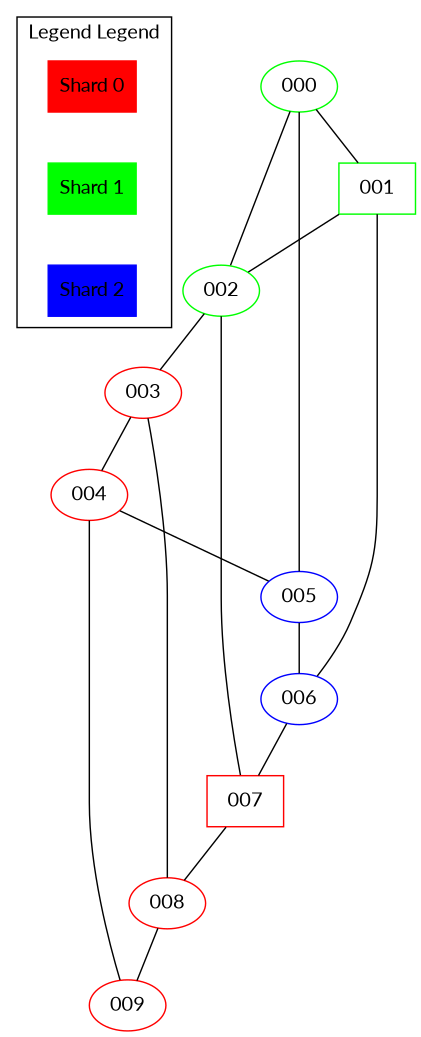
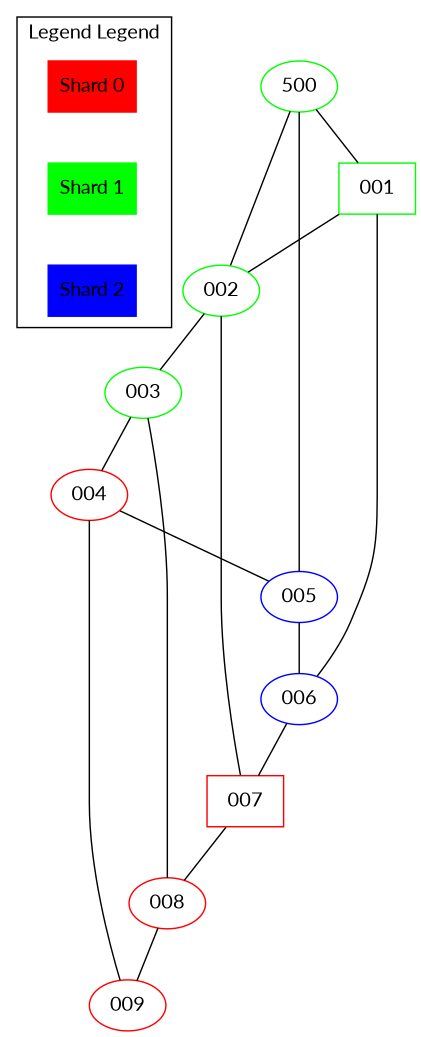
(299, 87) -> (299, 87)
(143, 393) -> (143, 393)
